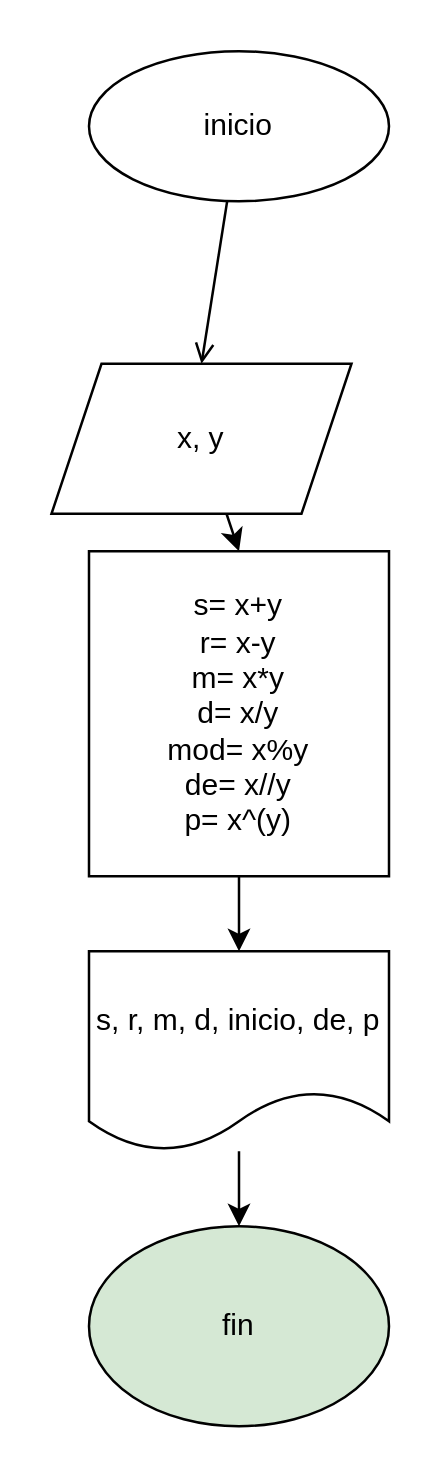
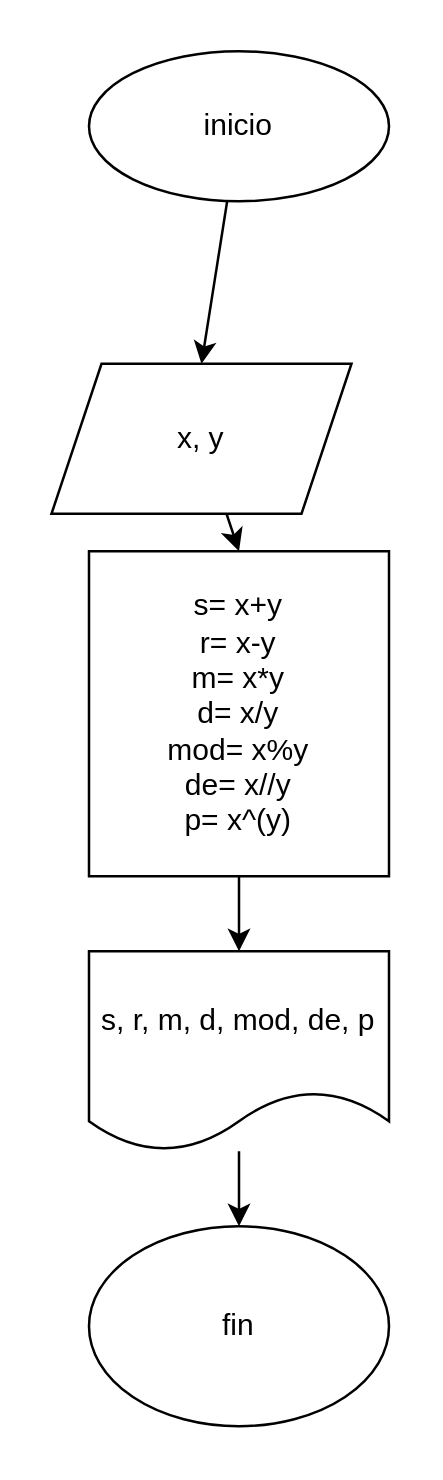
(204, 349) -> (204, 346)
(239, 1021) -> (239, 1021)
(239, 1326) -> (239, 1326)
